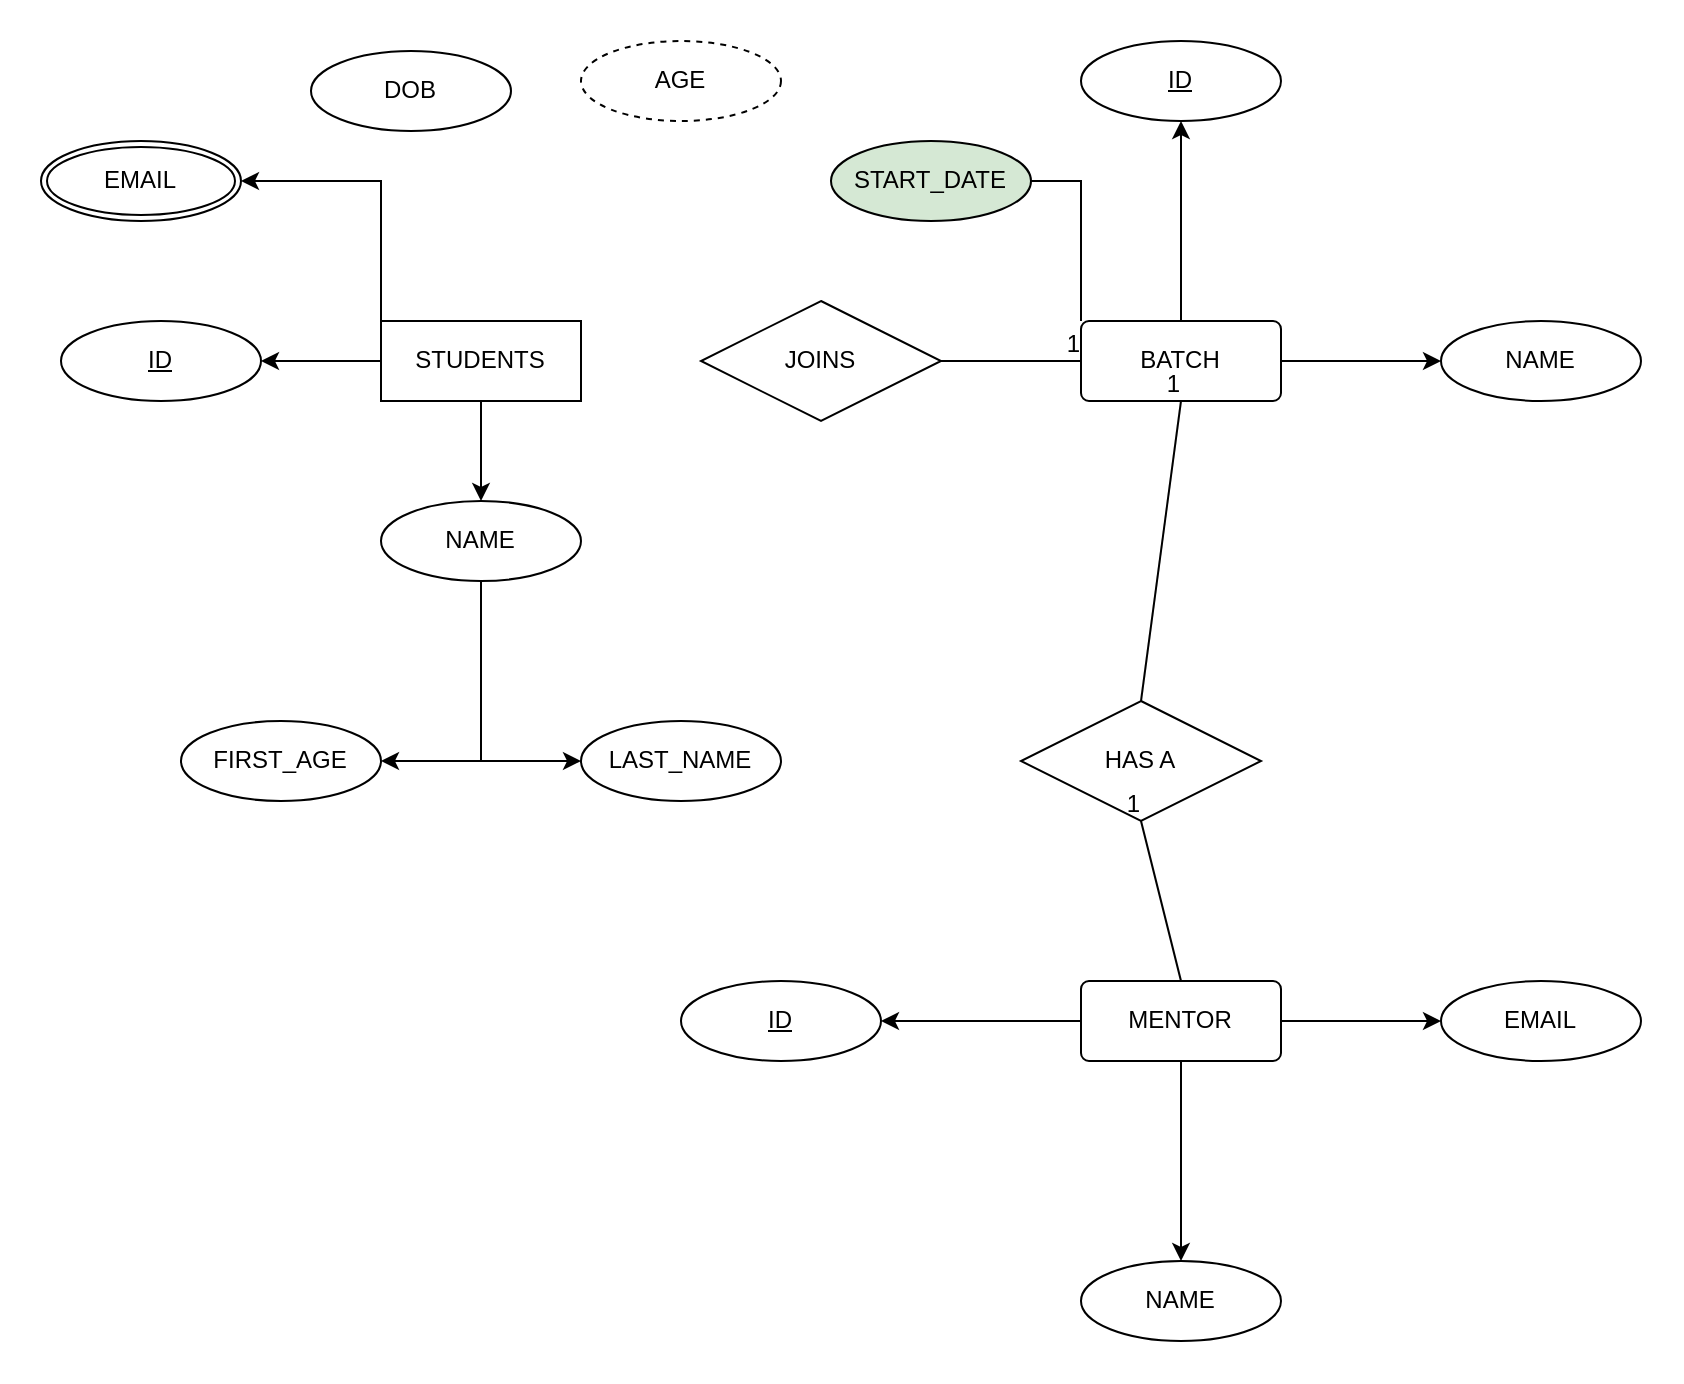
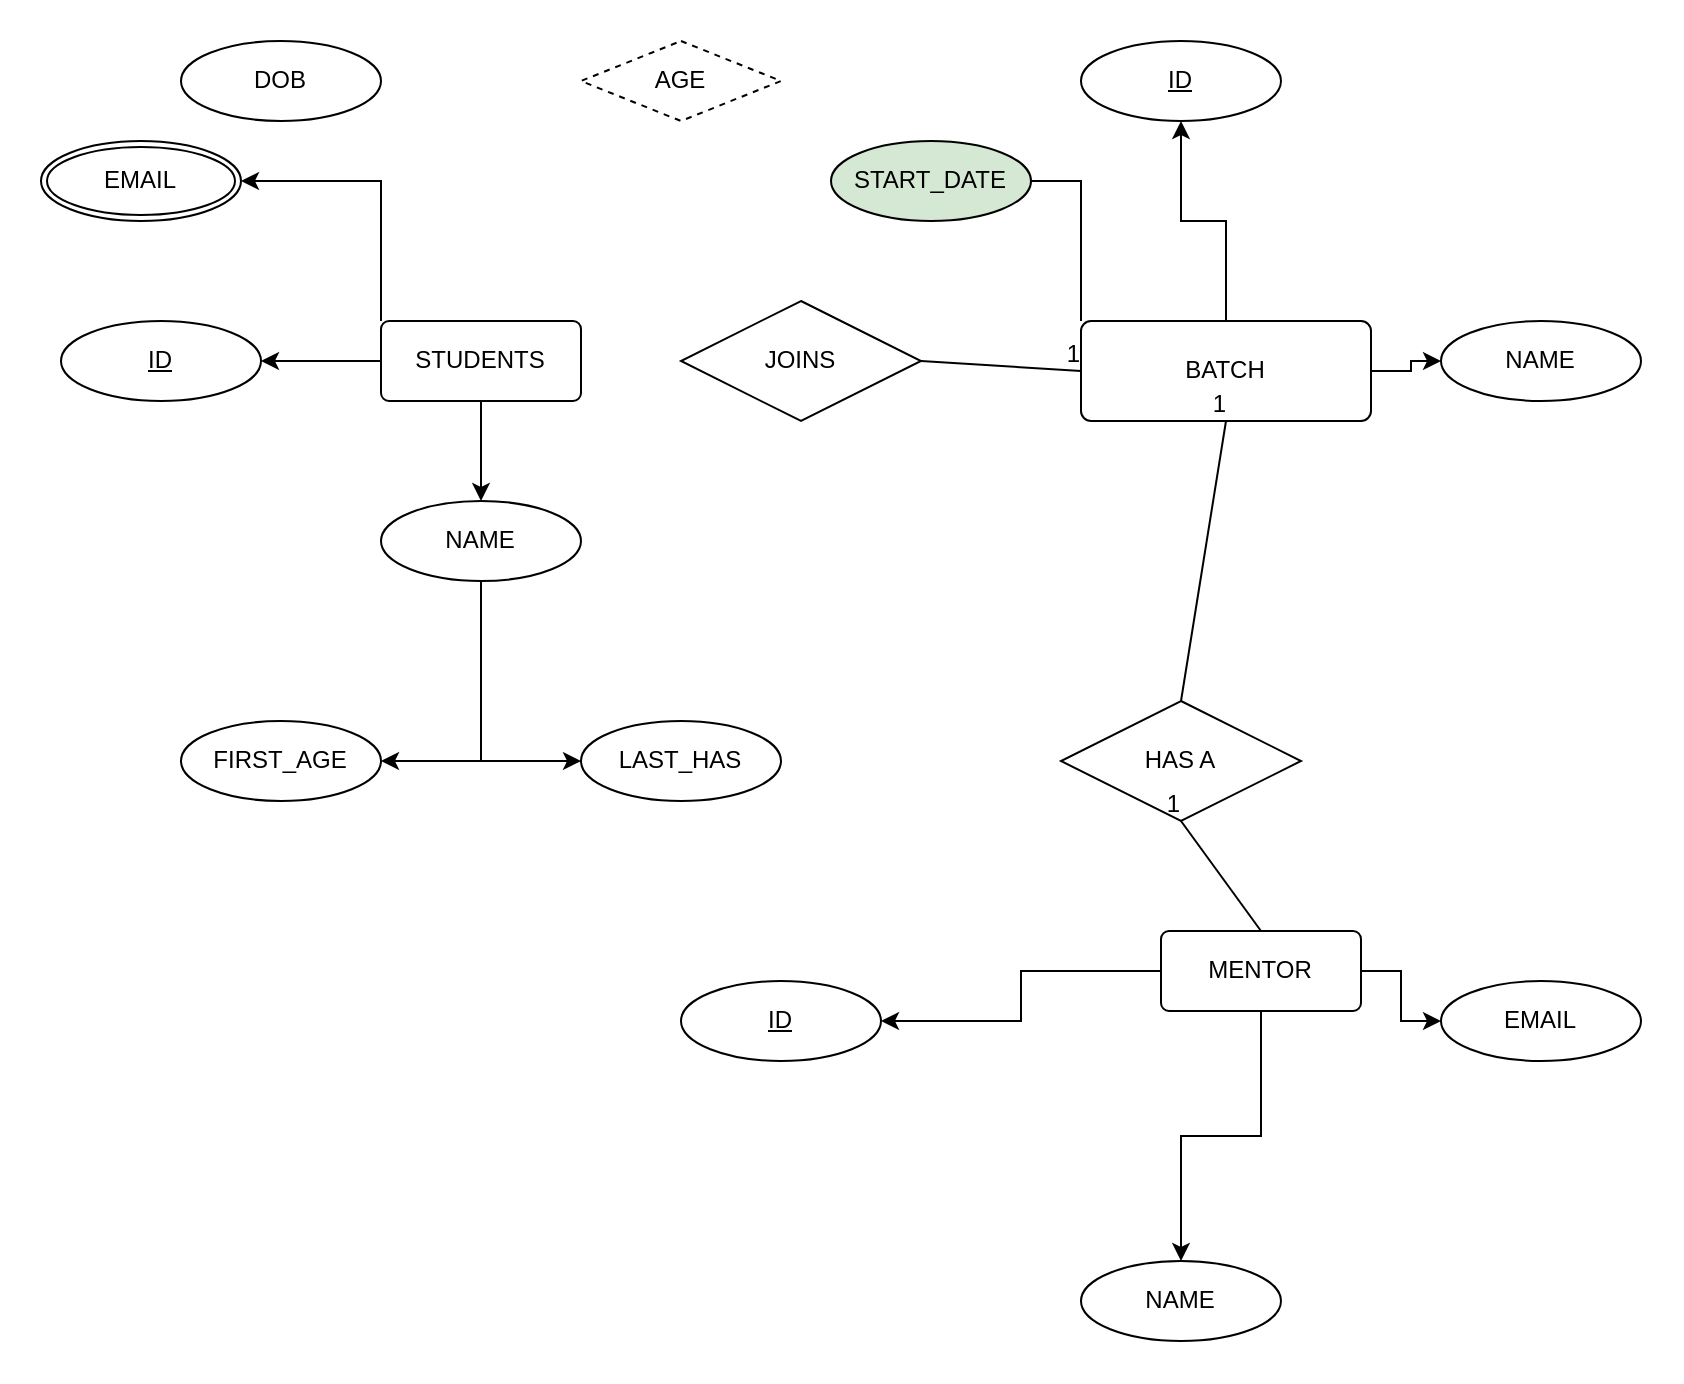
(681, 81) -> (681, 81)
(411, 91) -> (281, 81)
(481, 361) -> (481, 361)
(821, 361) -> (801, 361)
(1181, 361) -> (1226, 371)
(681, 761) -> (681, 761)
(1141, 761) -> (1181, 761)
(1181, 1021) -> (1261, 971)
